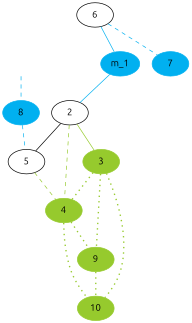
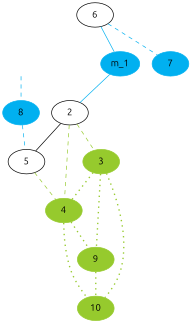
(86, 137) -> (86, 137)
